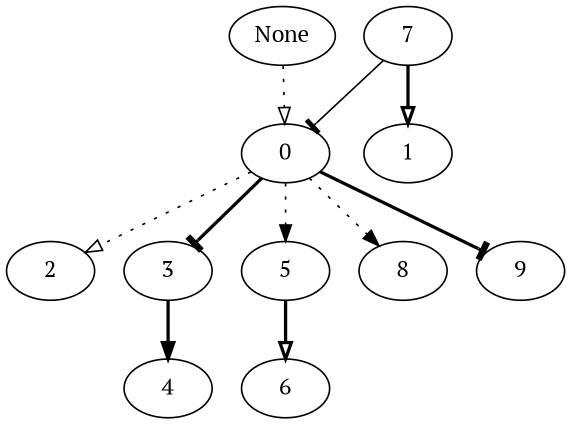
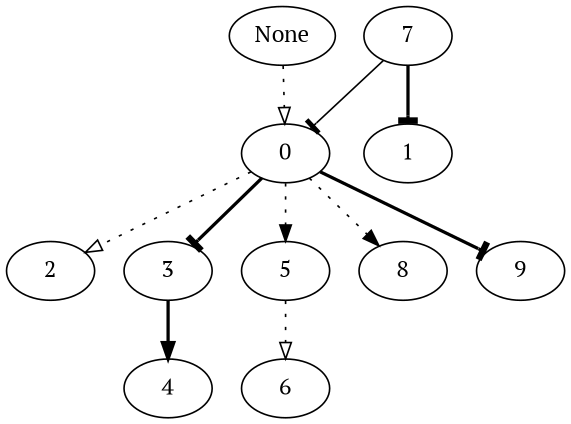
(408, 87) -> (408, 91)
(286, 322) -> (286, 322)
